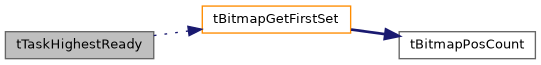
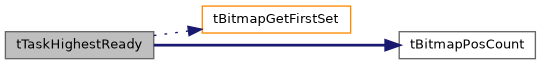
(368, 32) -> (270, 45)
